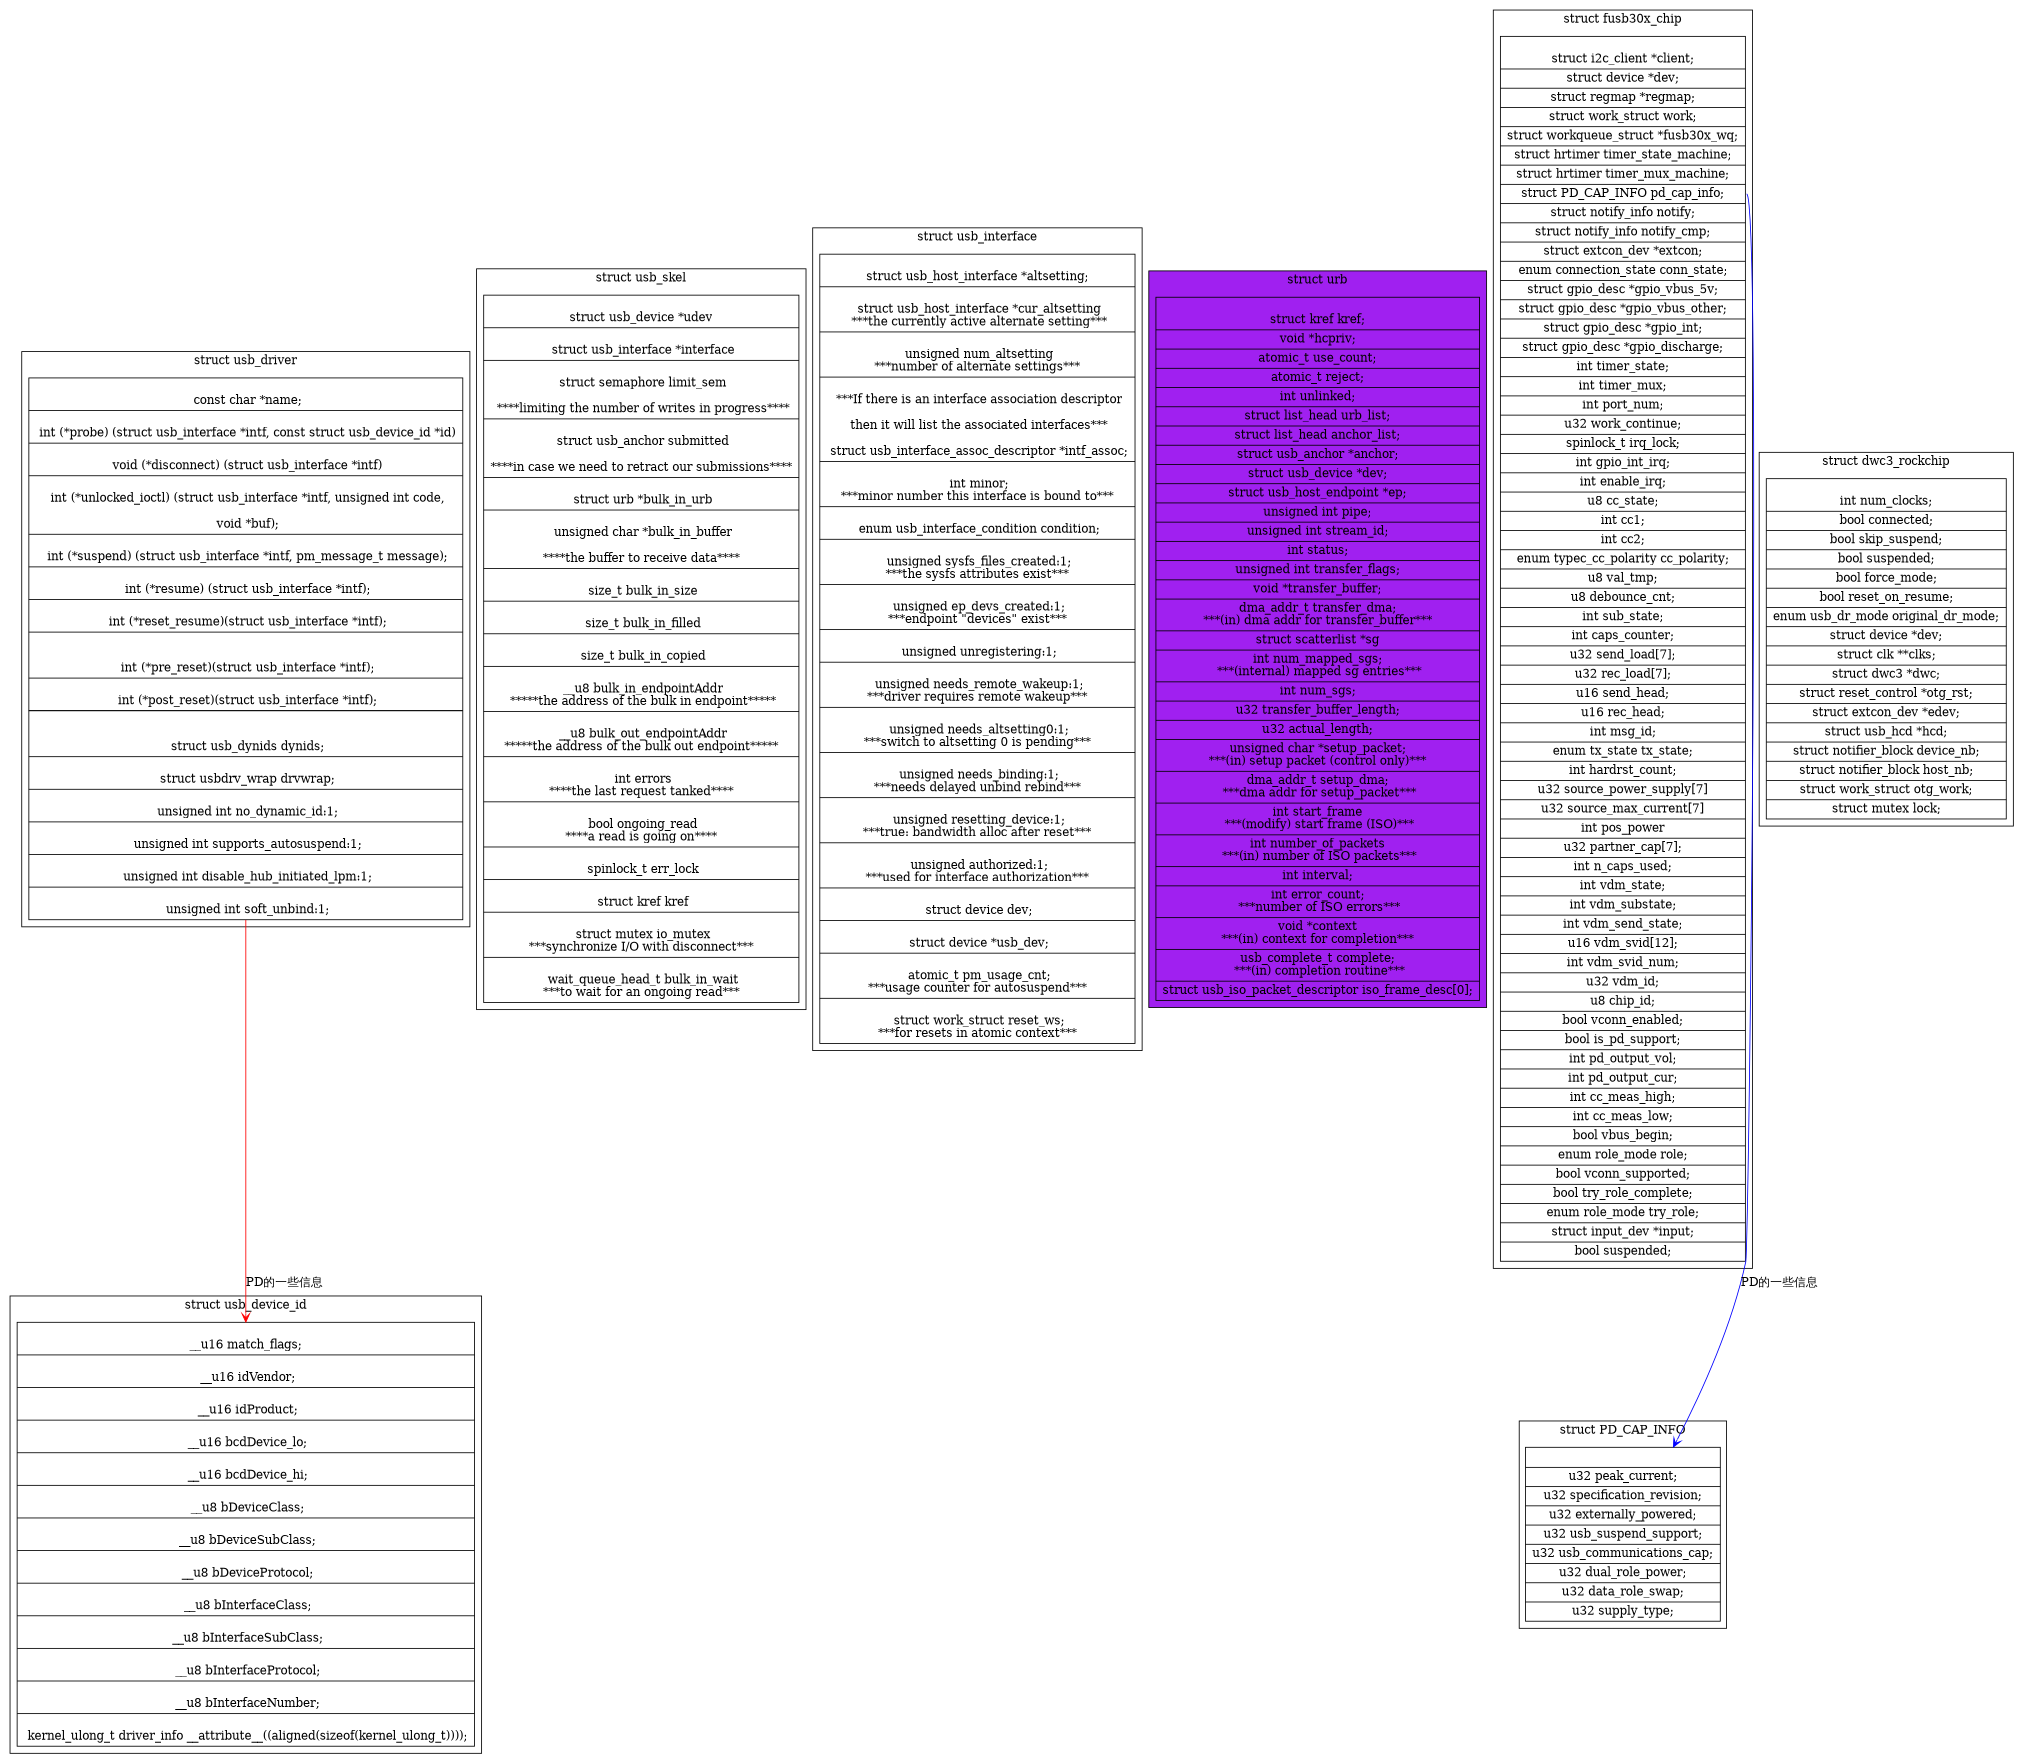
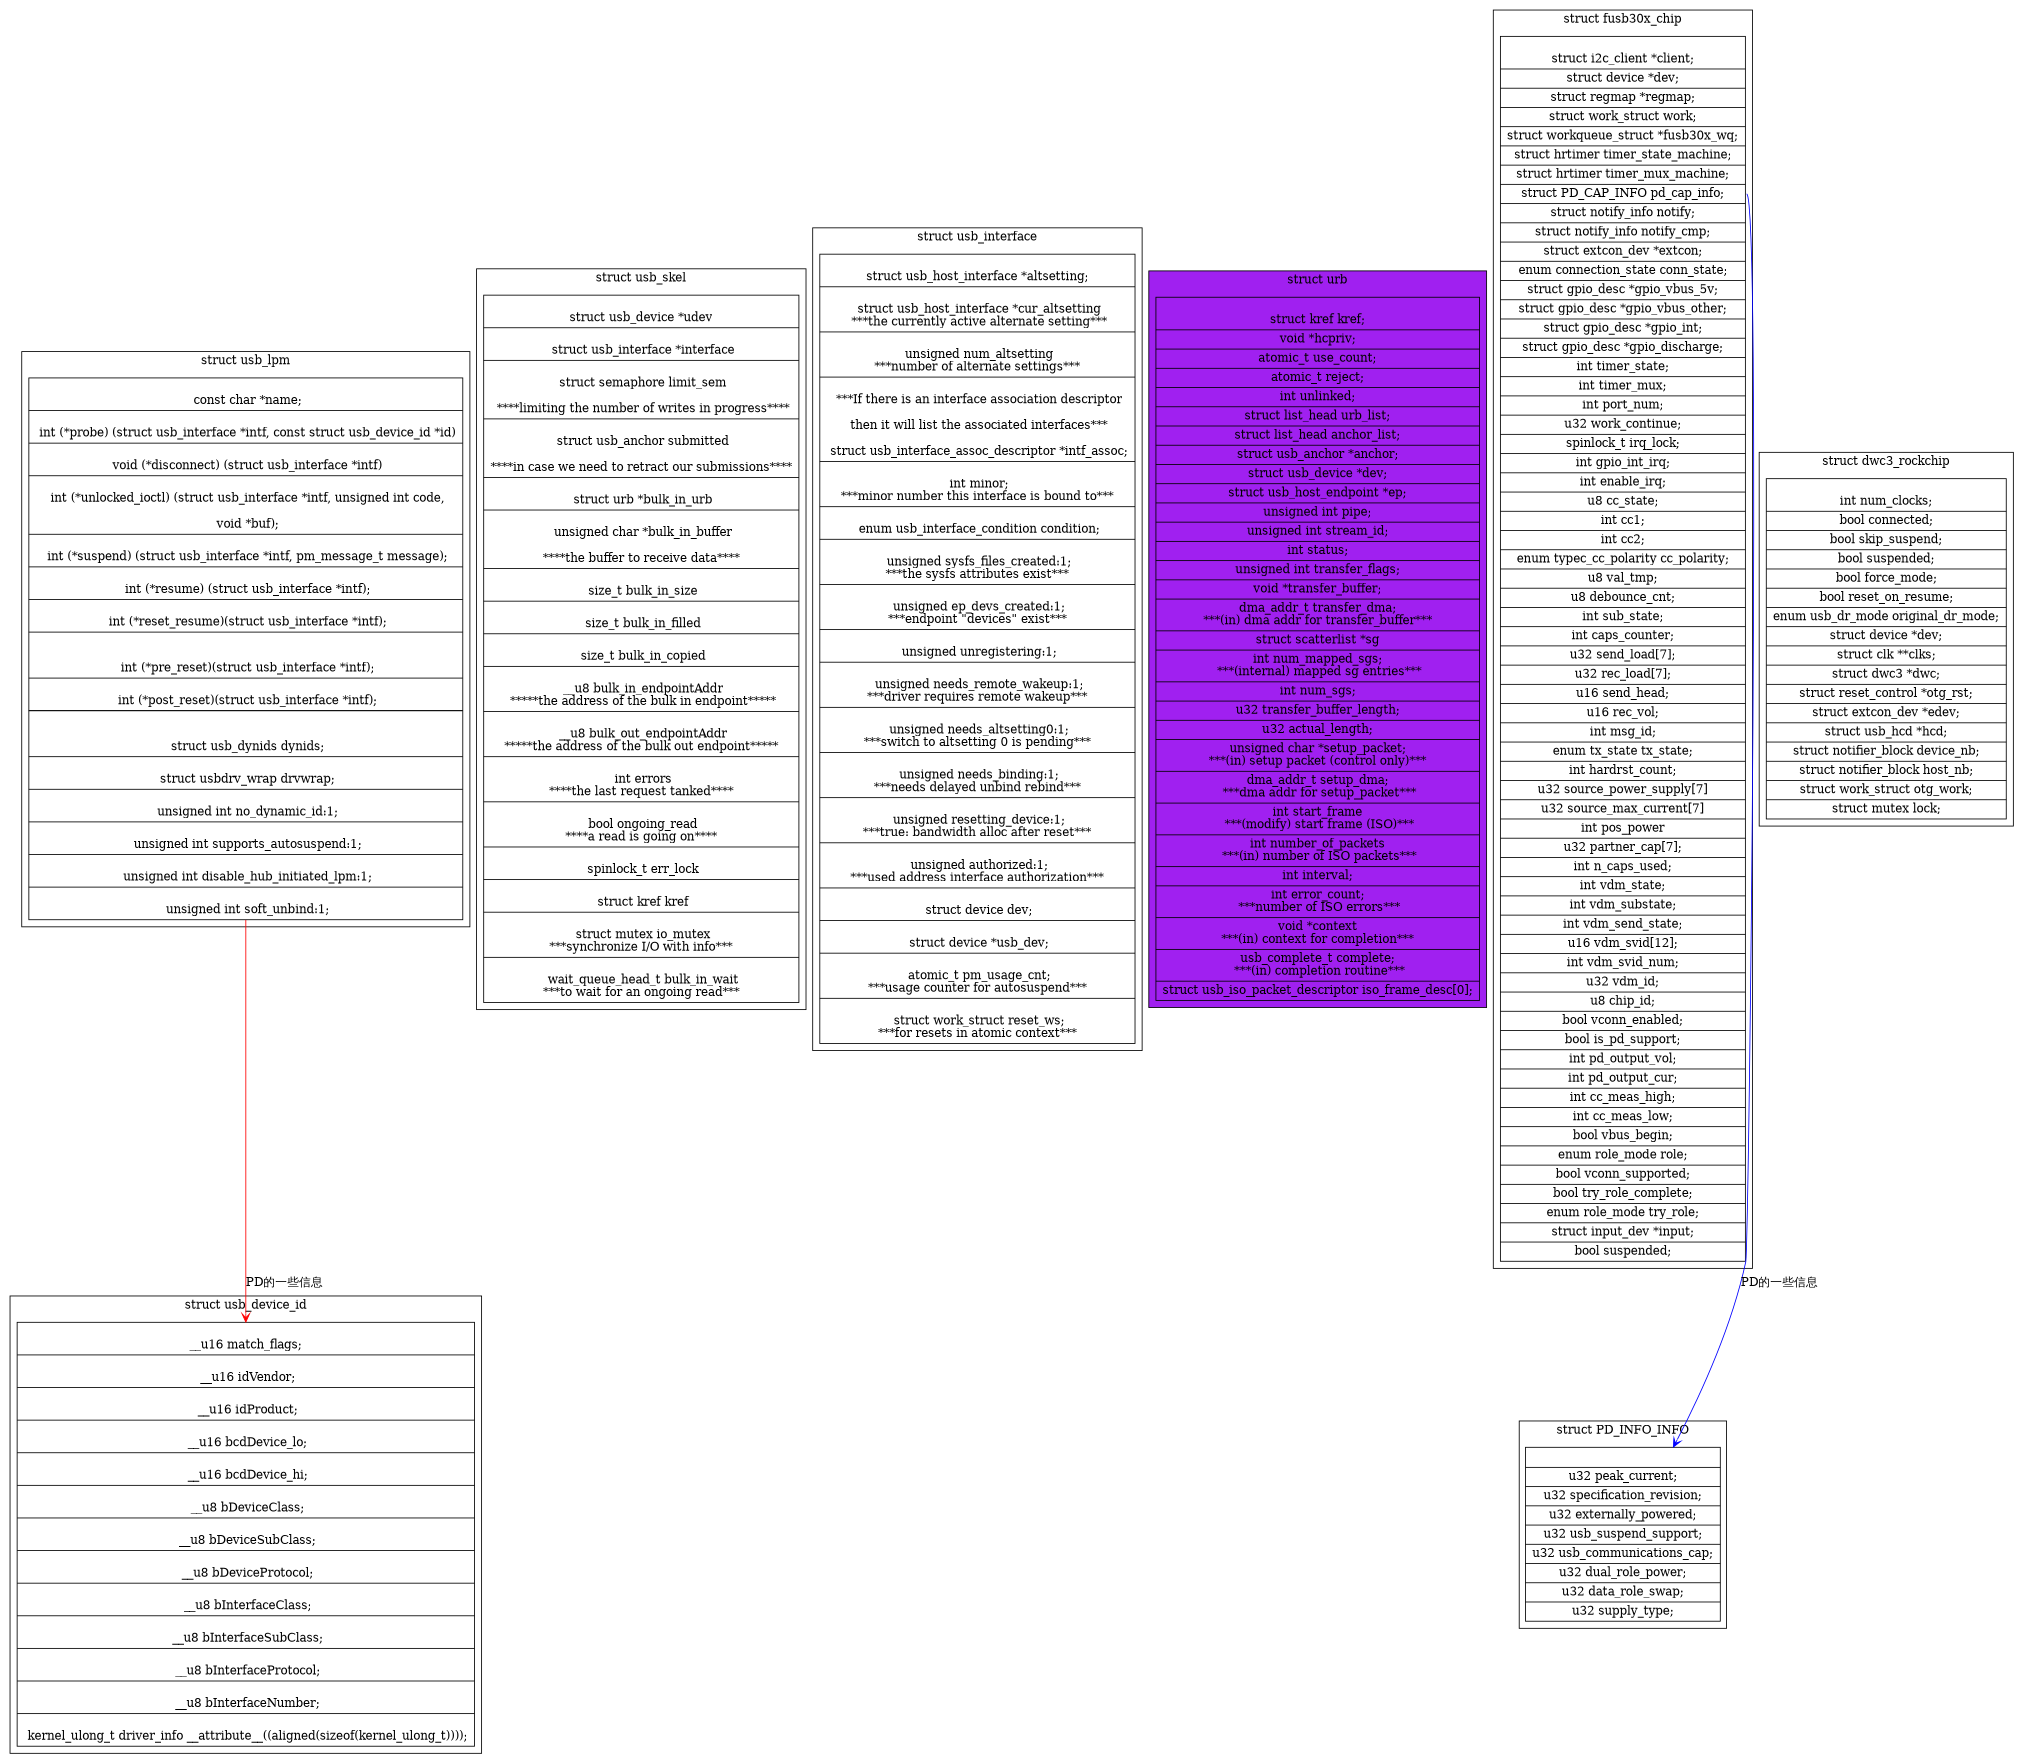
(246, 361) -> (246, 361)
(1623, 713) -> (1623, 713)
(977, 878) -> (977, 878)
(641, 947) -> (641, 947)
(1623, 1431) -> (1623, 1431)
